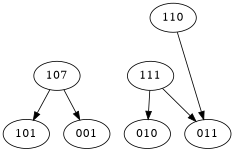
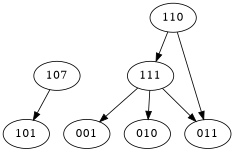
none -> (163, 43)
(70, 101) -> (122, 102)
